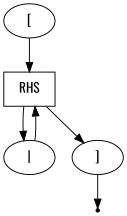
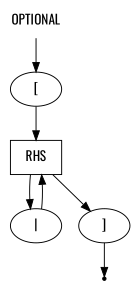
none -> (36, 21)
